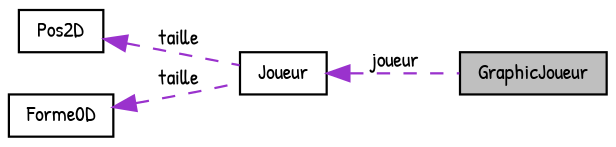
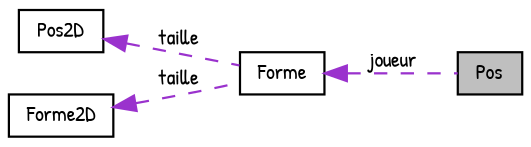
(283, 73) -> (282, 73)
(533, 73) -> (490, 73)
(61, 116) -> (61, 116)
